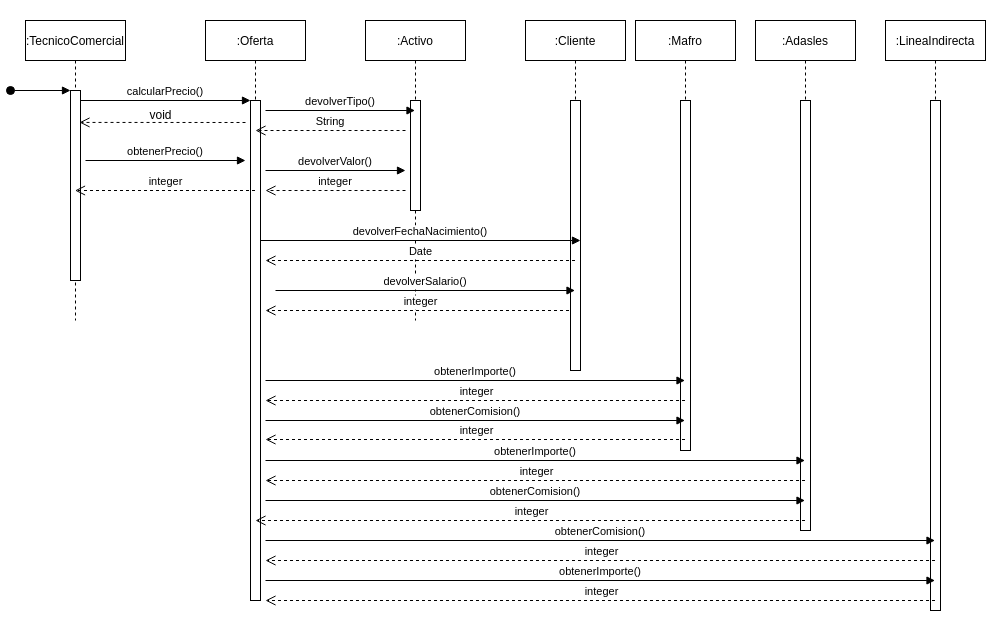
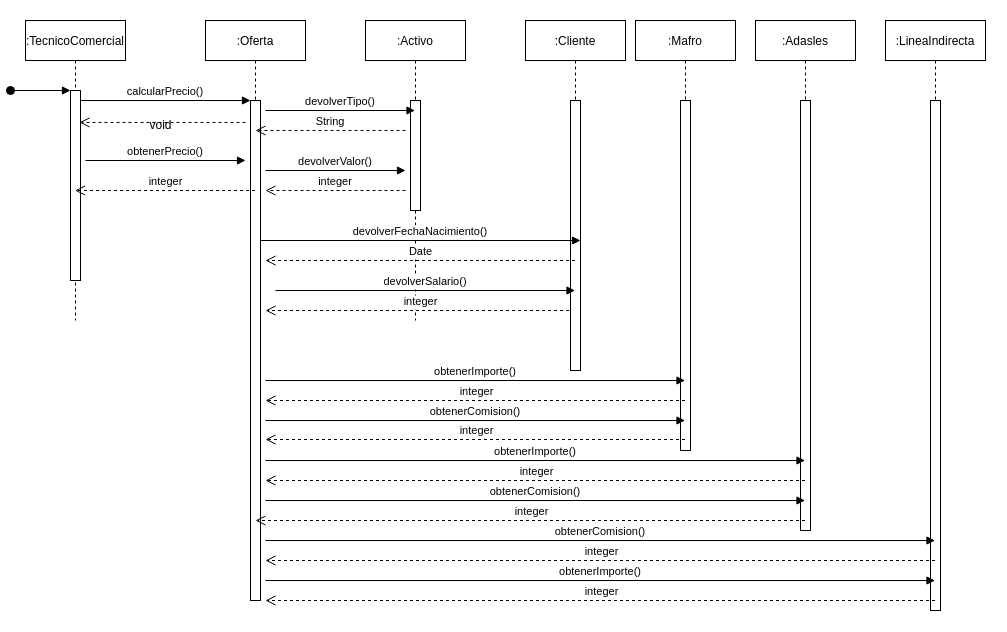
(161, 116) -> (161, 126)
